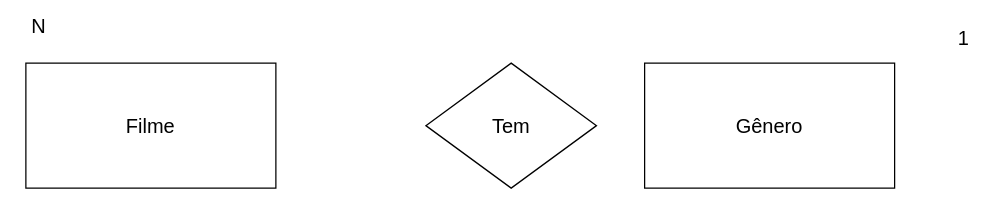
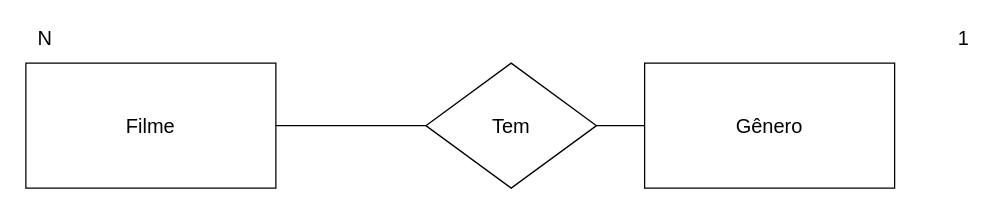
(38, 26) -> (44, 38)
none -> (351, 126)
none -> (620, 126)
